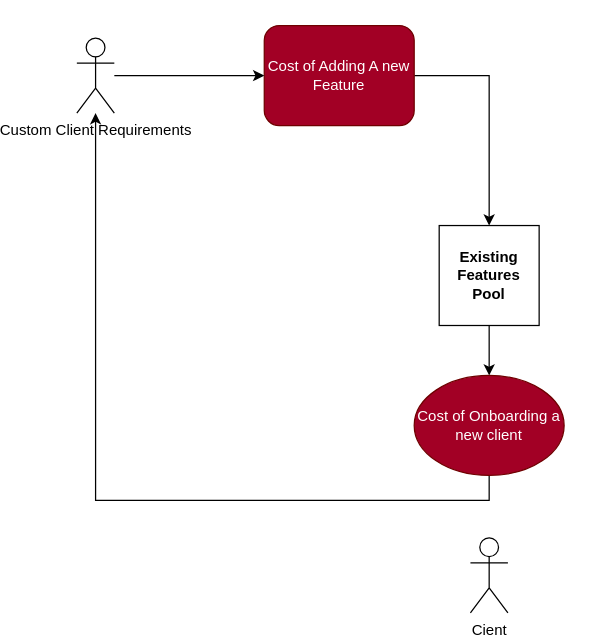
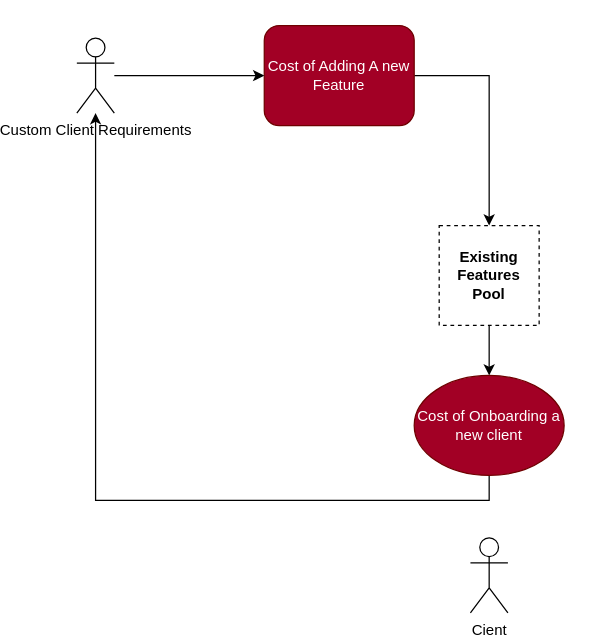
(489, 276) -> (489, 276)
